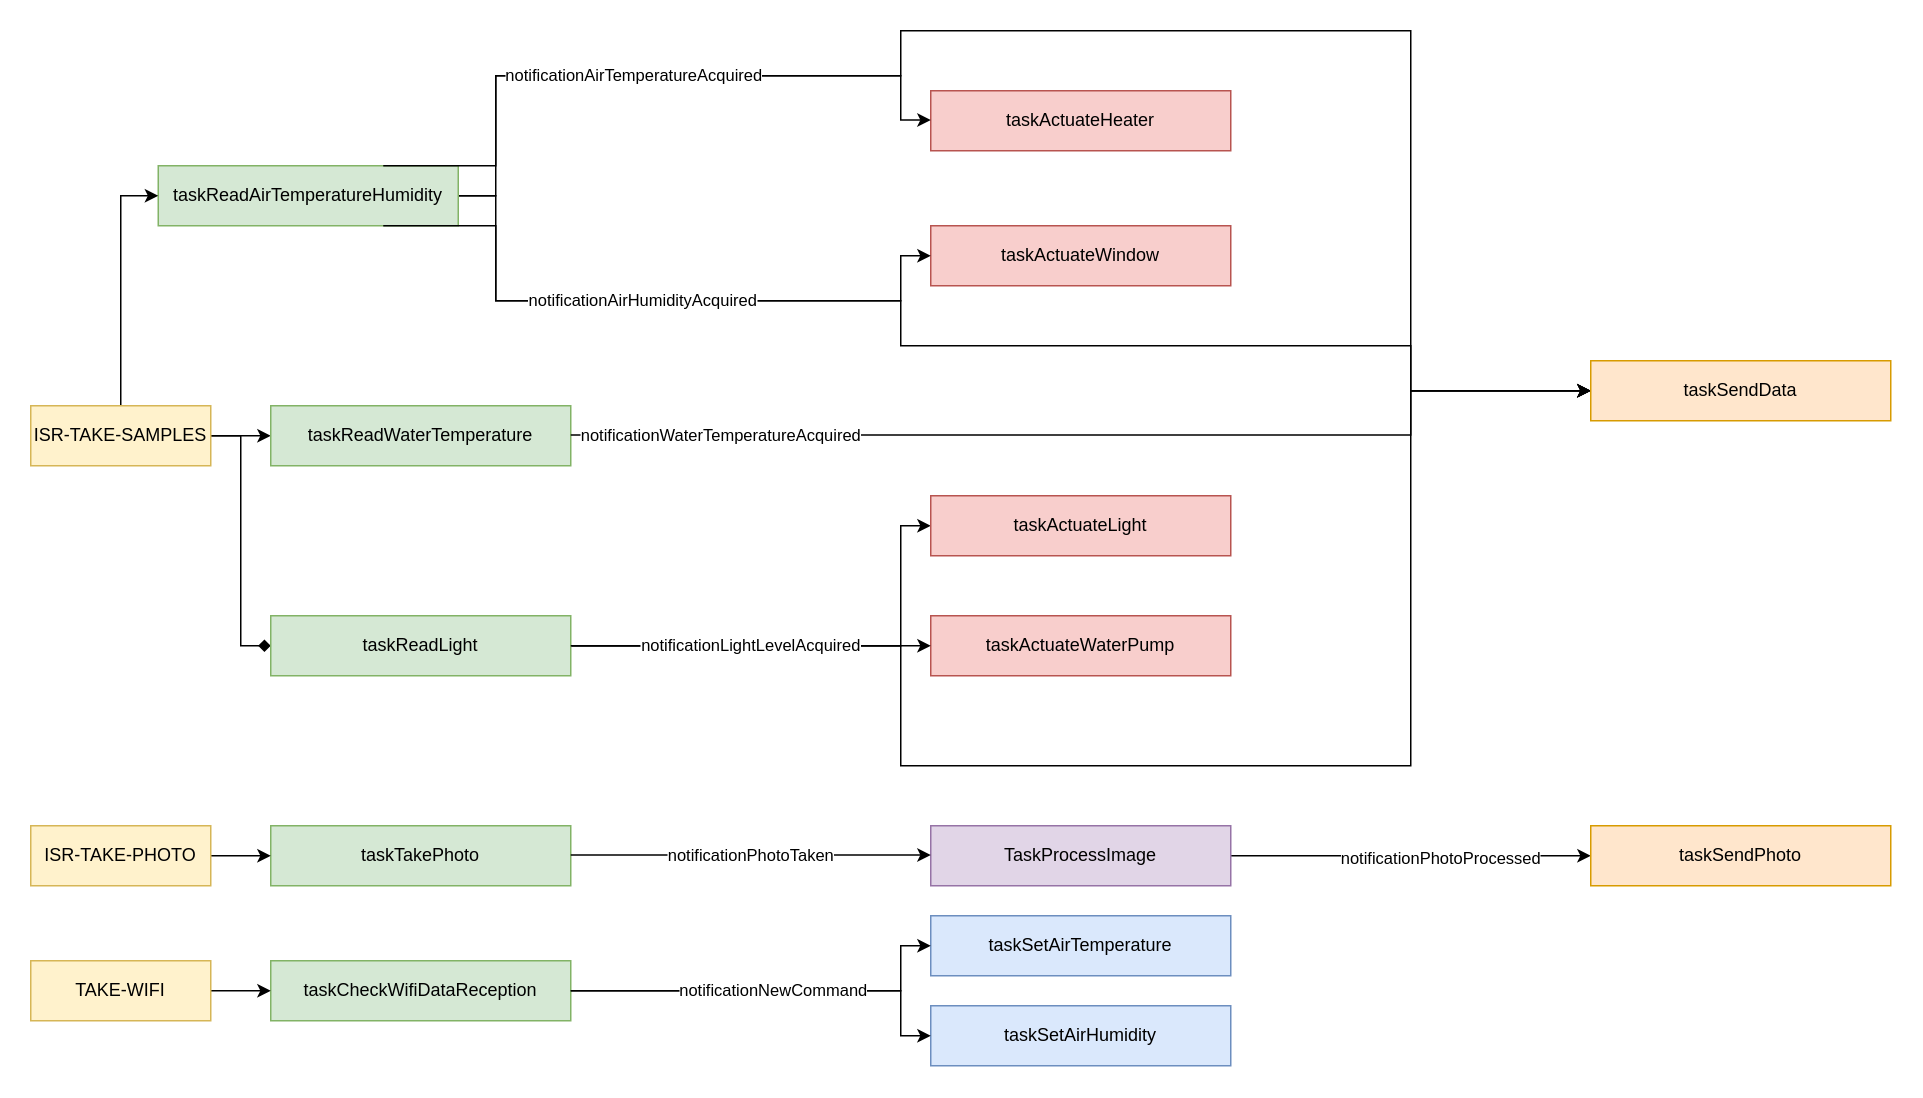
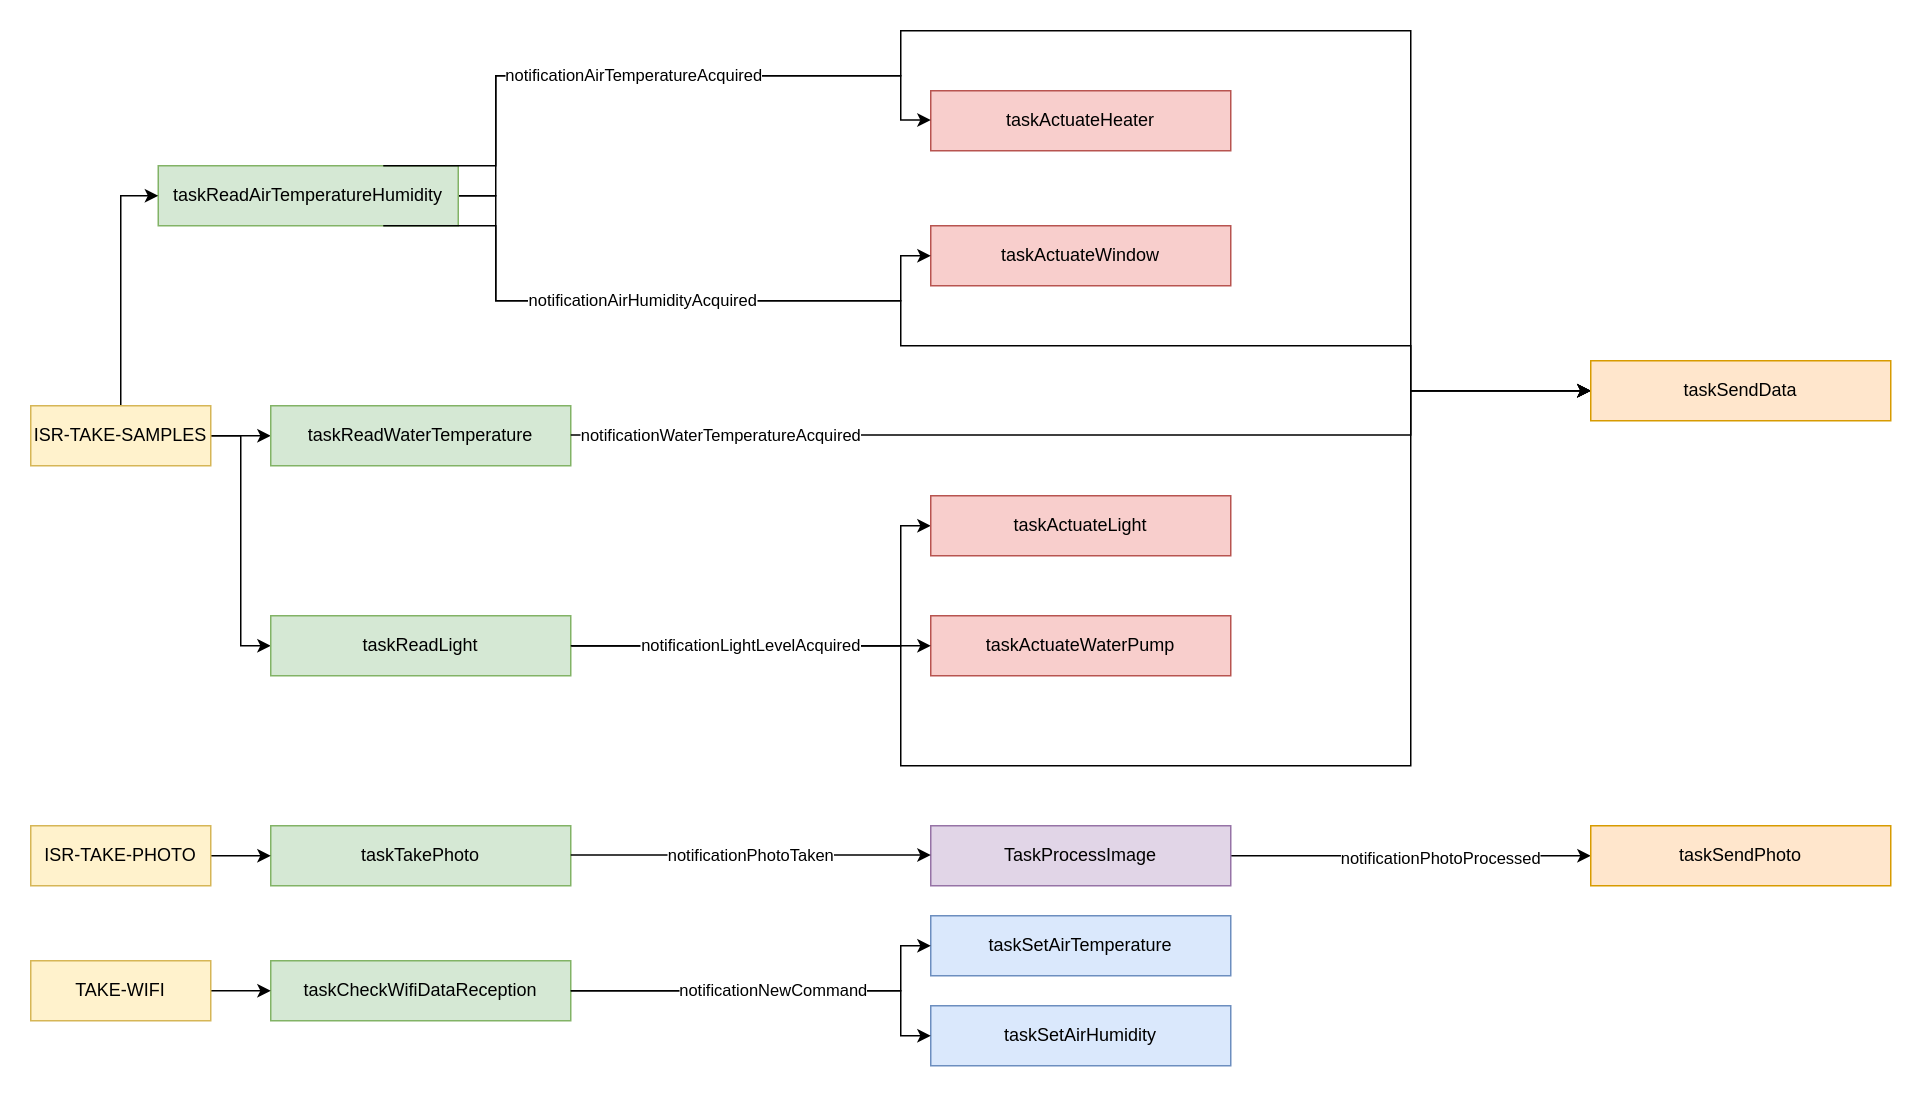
(258, 646) -> (259, 646)
